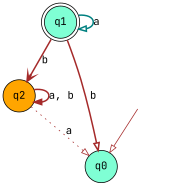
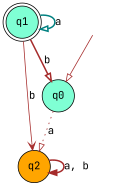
(41, 57) -> (27, 92)
(57, 129) -> (48, 128)
